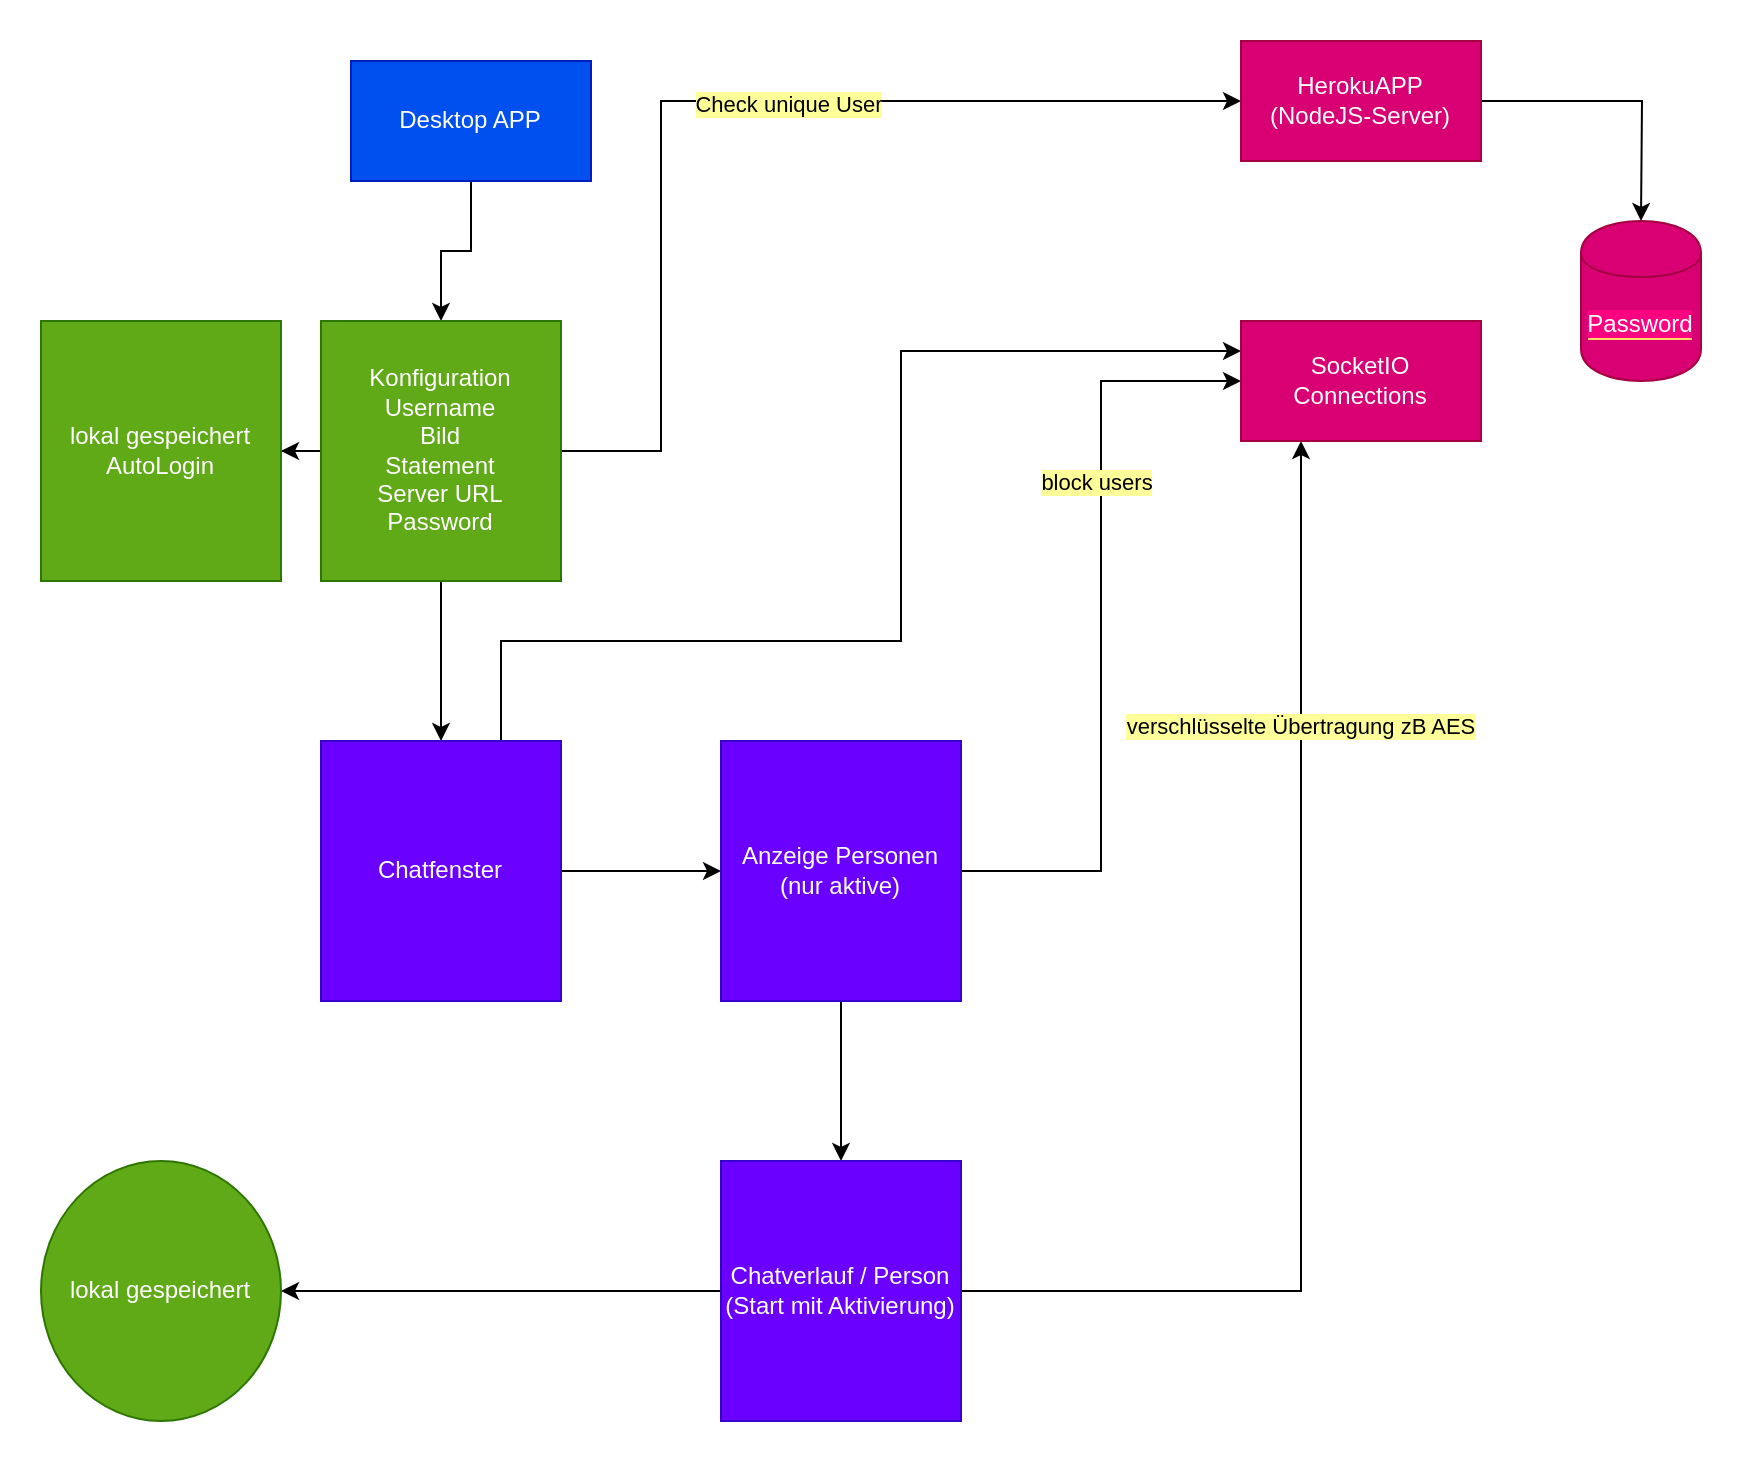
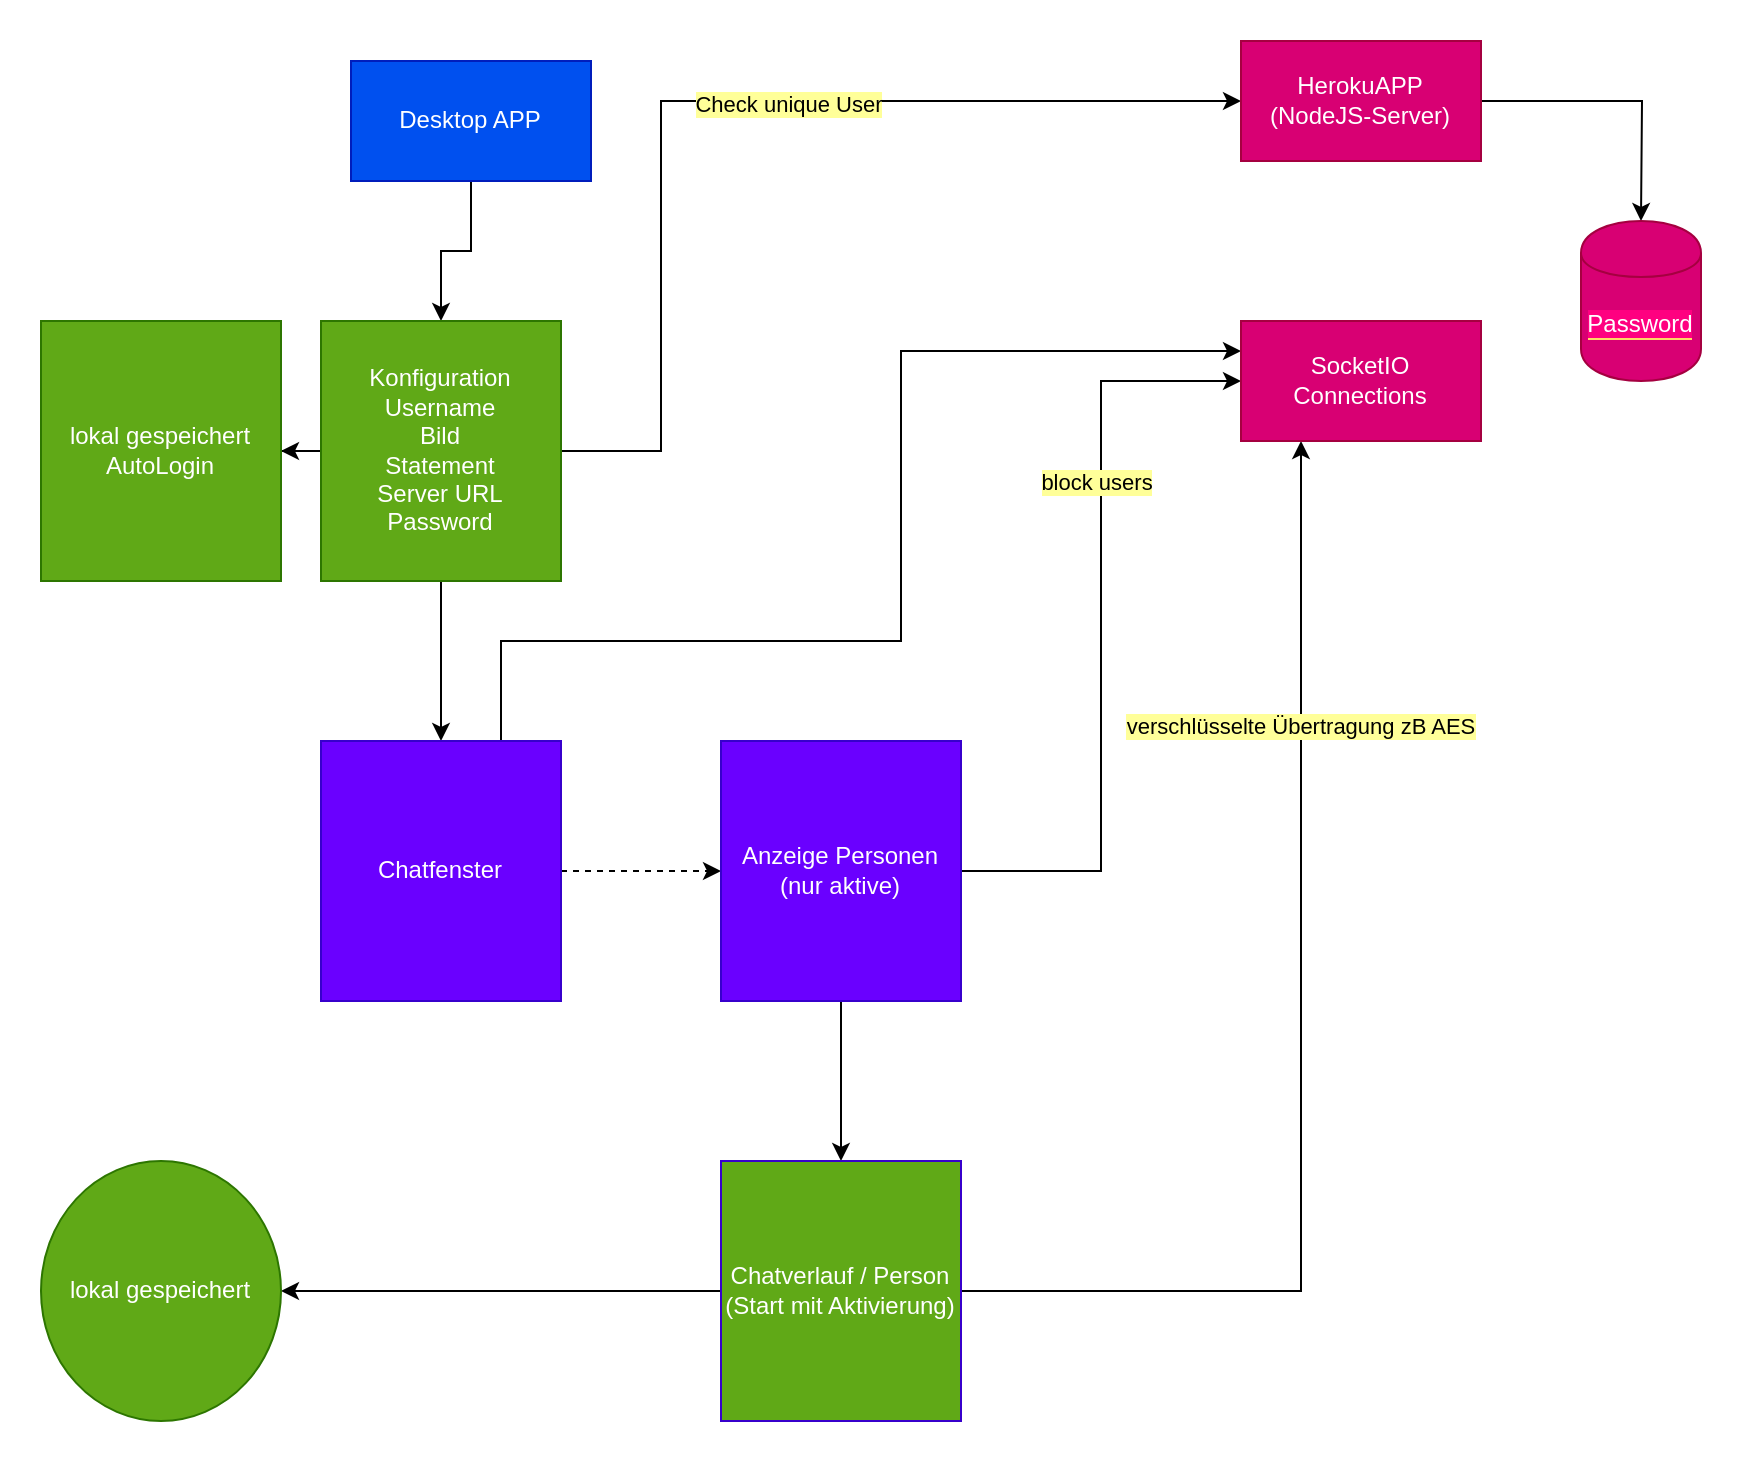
(634, 871) -> (634, 871)
(841, 1291) -> (841, 1291)
